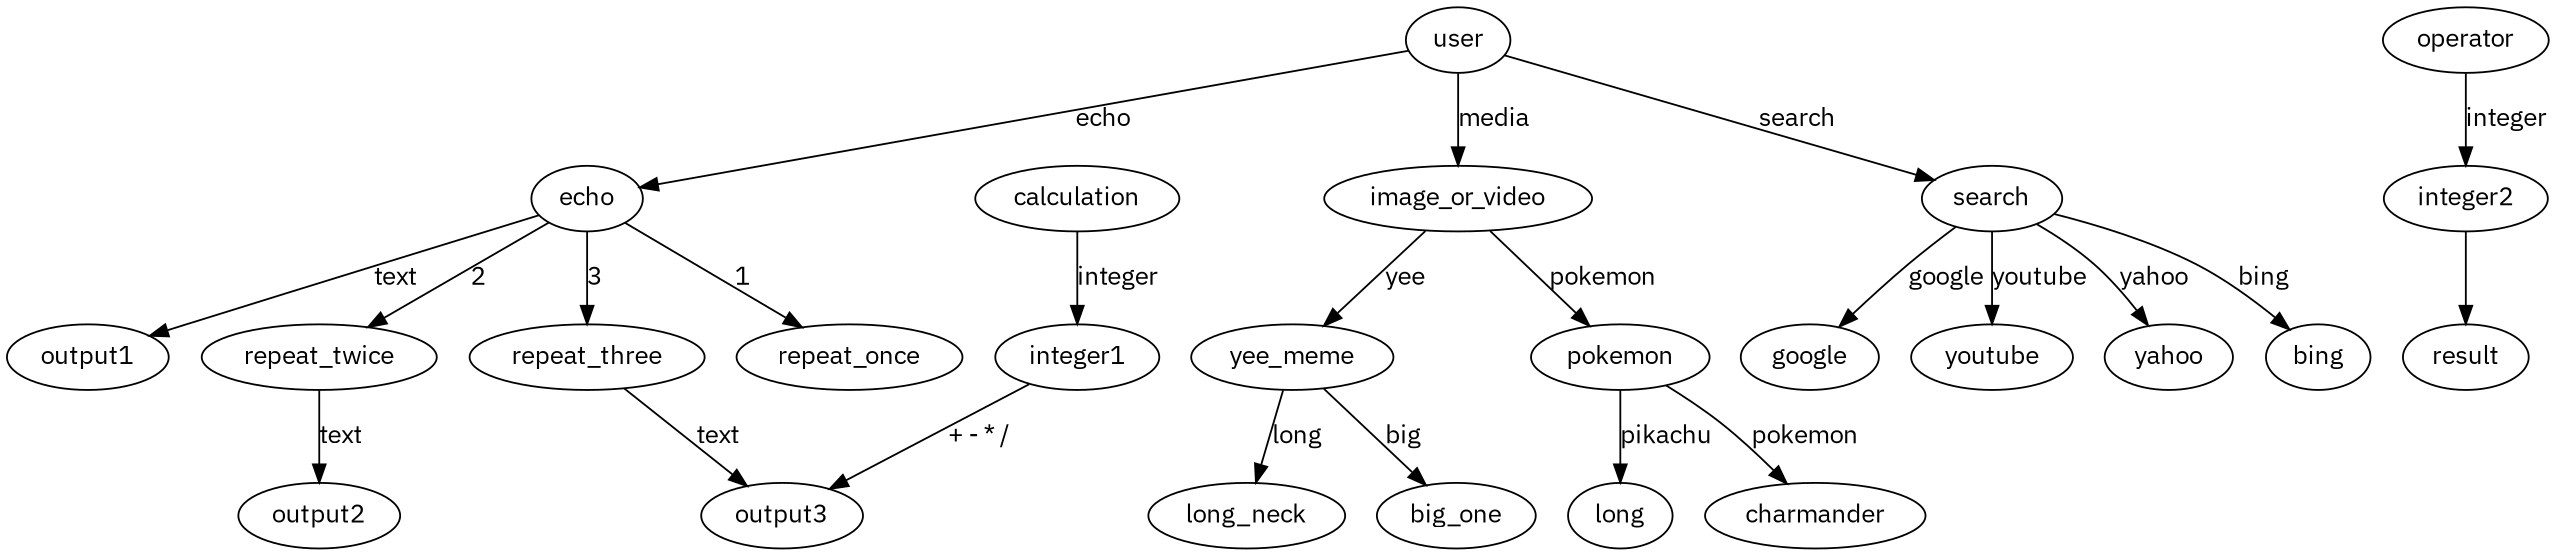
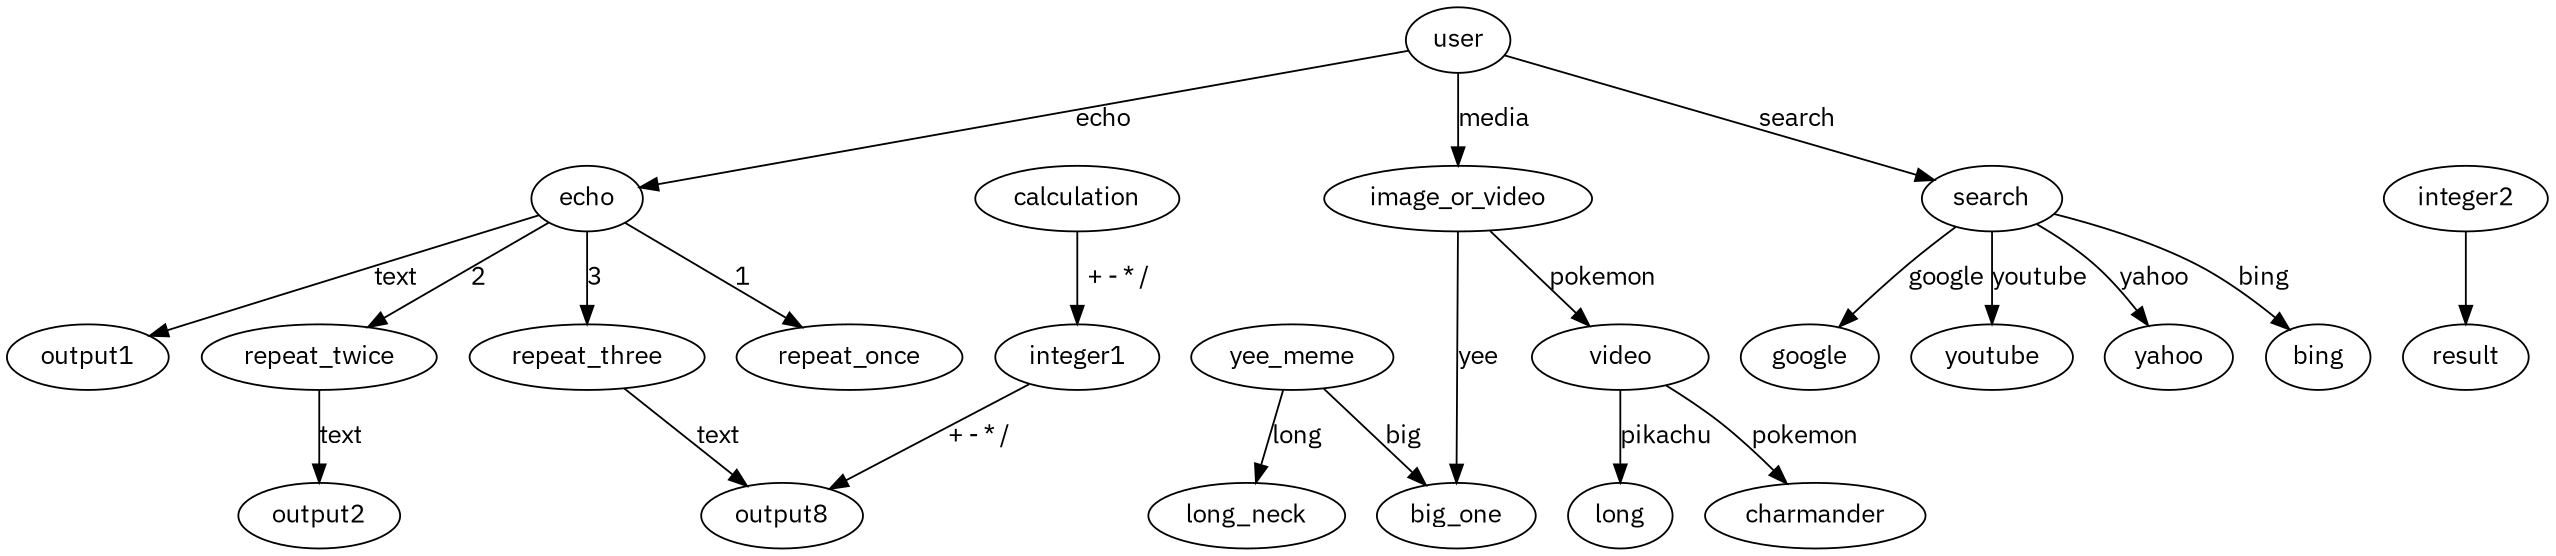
(2466, 40) -> none
(1382, 272) -> (1457, 348)
(1118, 278) -> (1118, 278)
(1620, 357) -> (1620, 357)
(782, 516) -> (782, 516)
